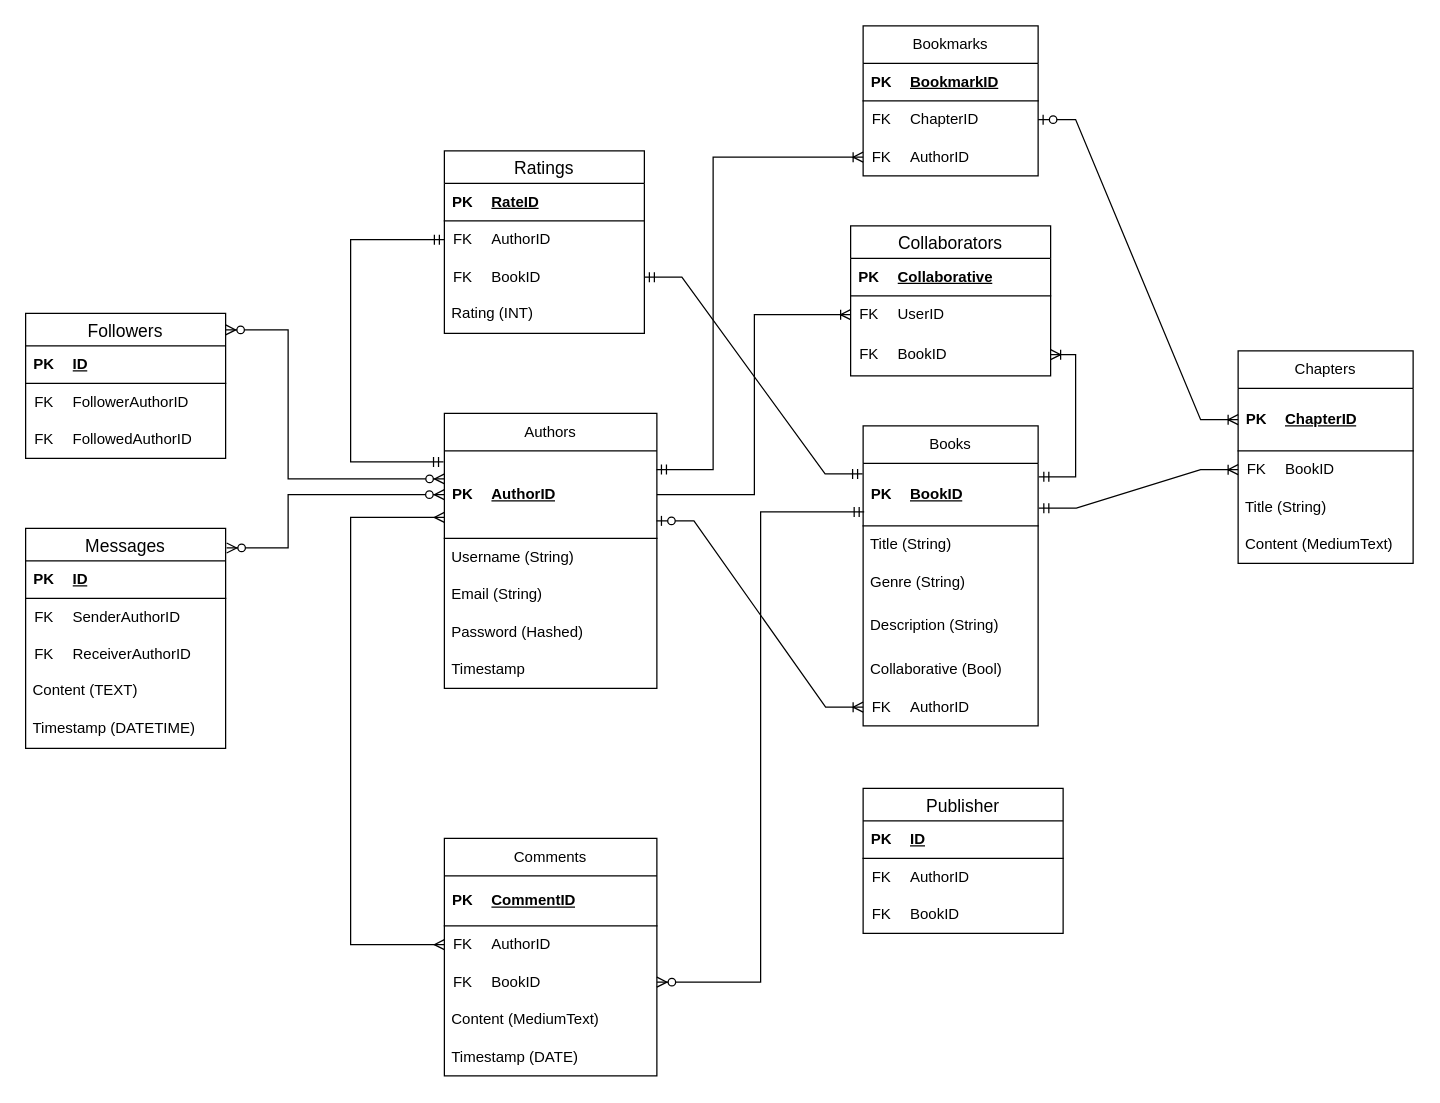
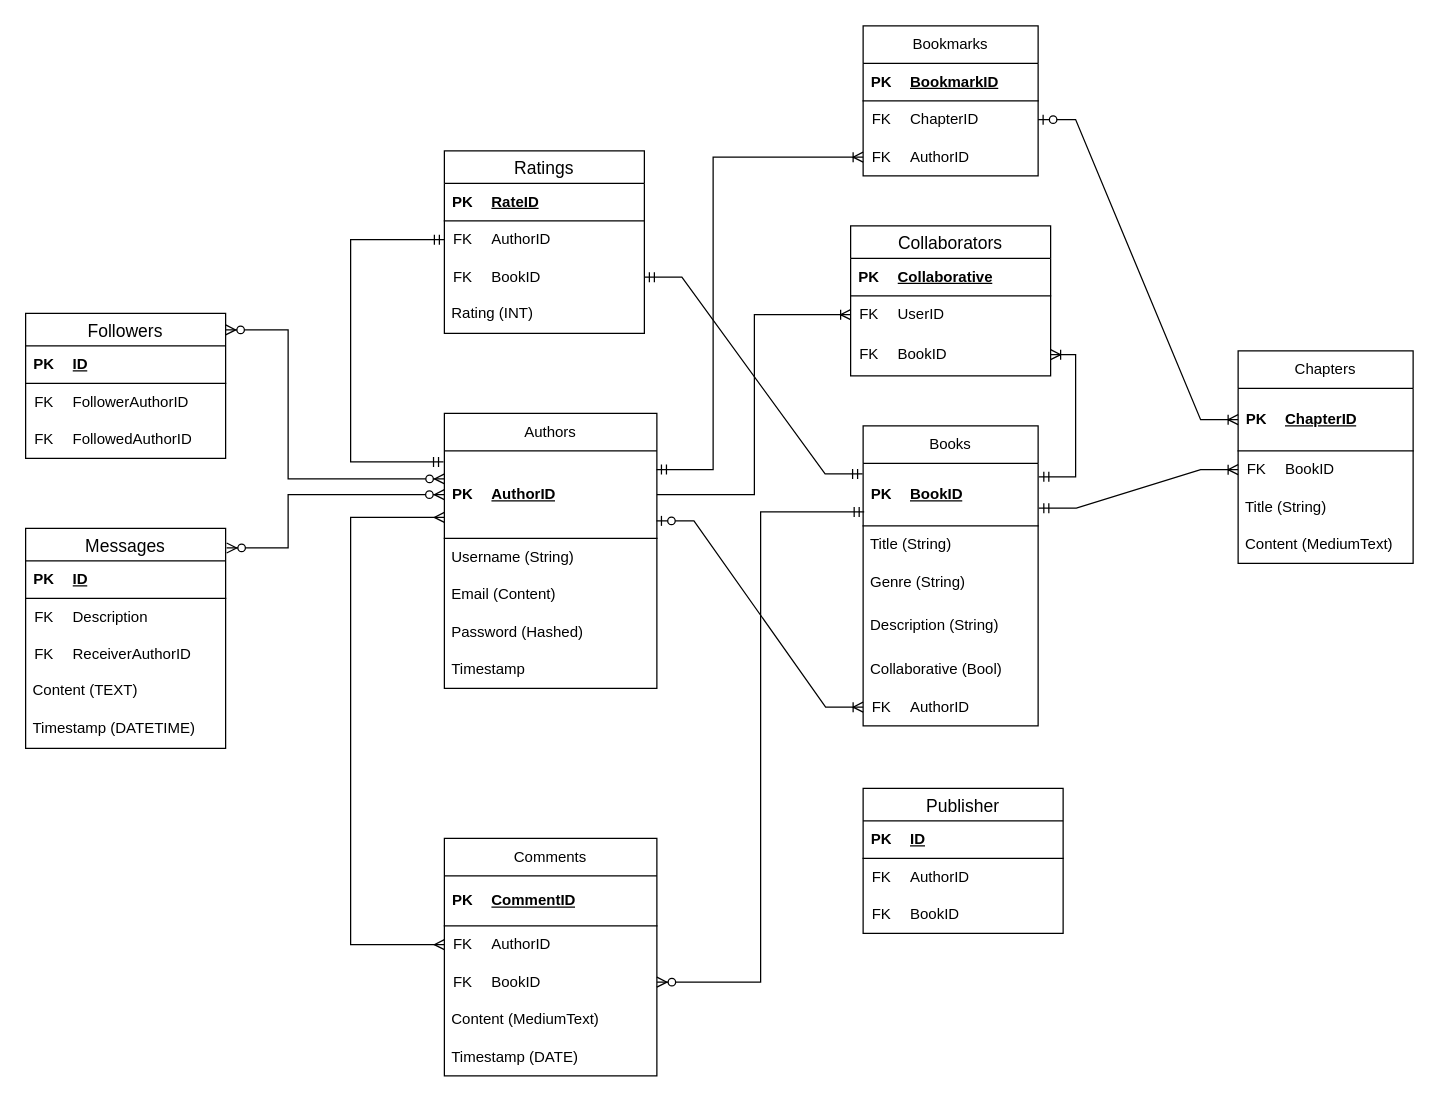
(503, 594) -> (509, 594)
(132, 617) -> (115, 617)
